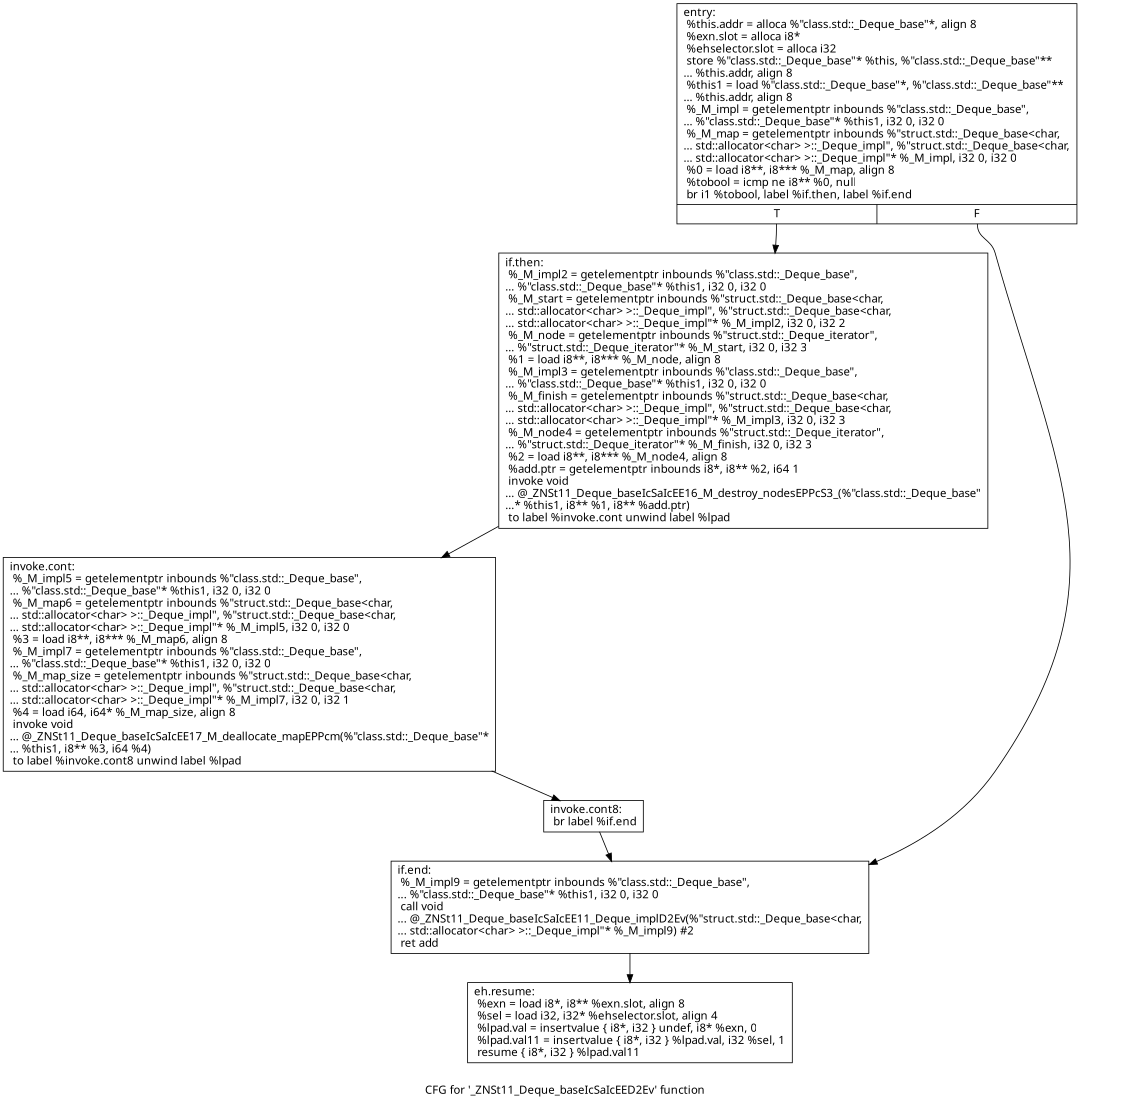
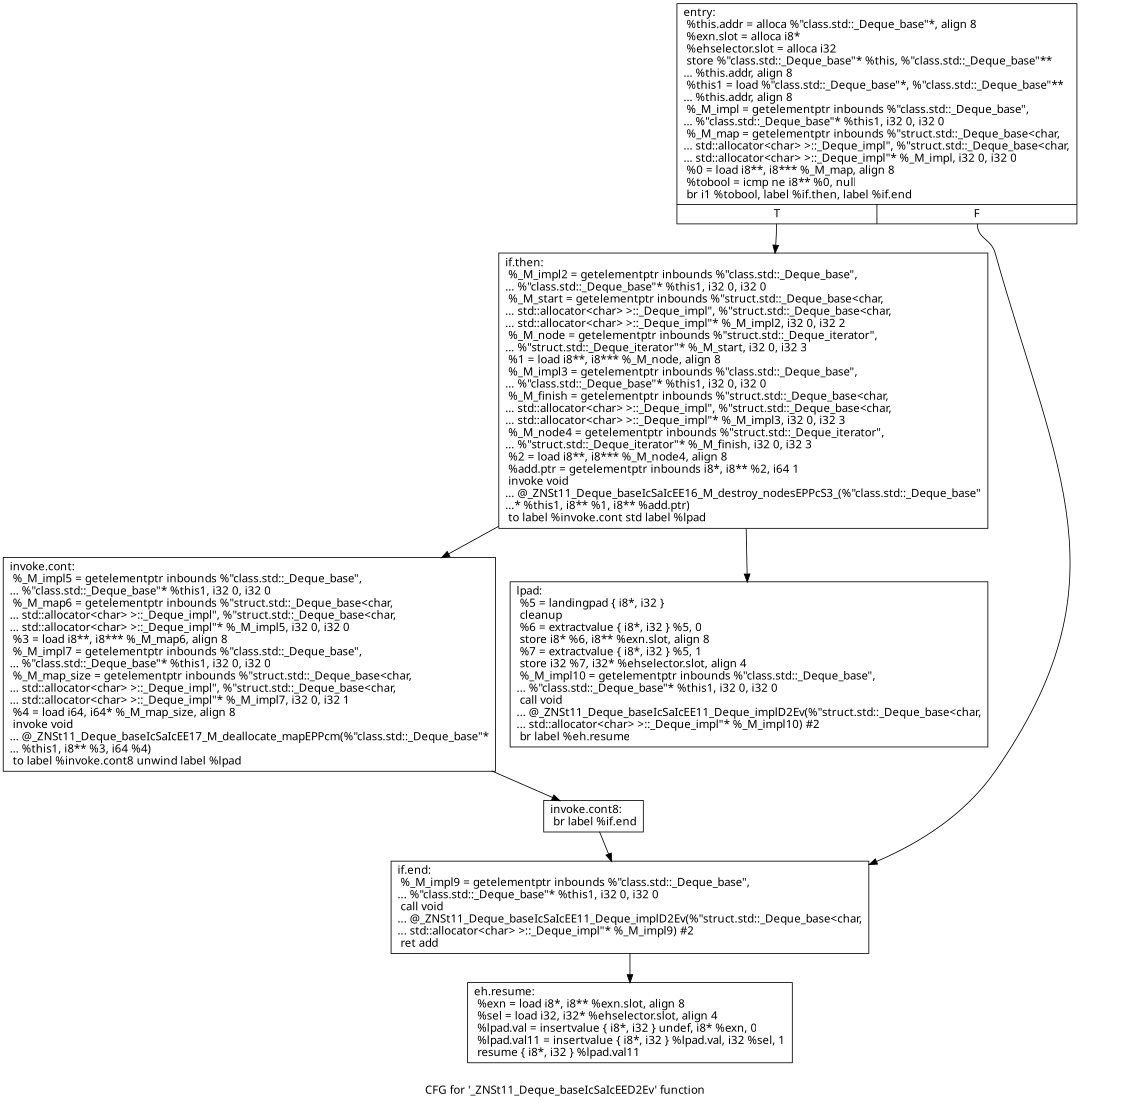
(618, 518) -> (606, 518)
none -> (749, 664)
